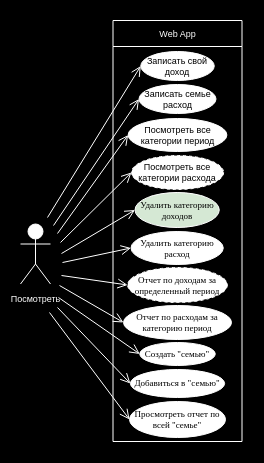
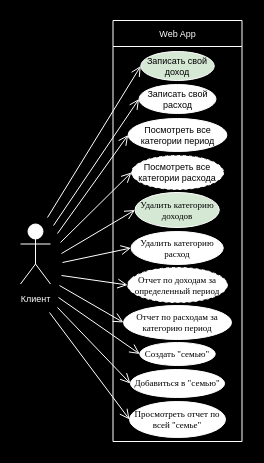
(178, 66) -> (178, 66)
(178, 100) -> (178, 100)
(36, 299) -> (36, 299)
